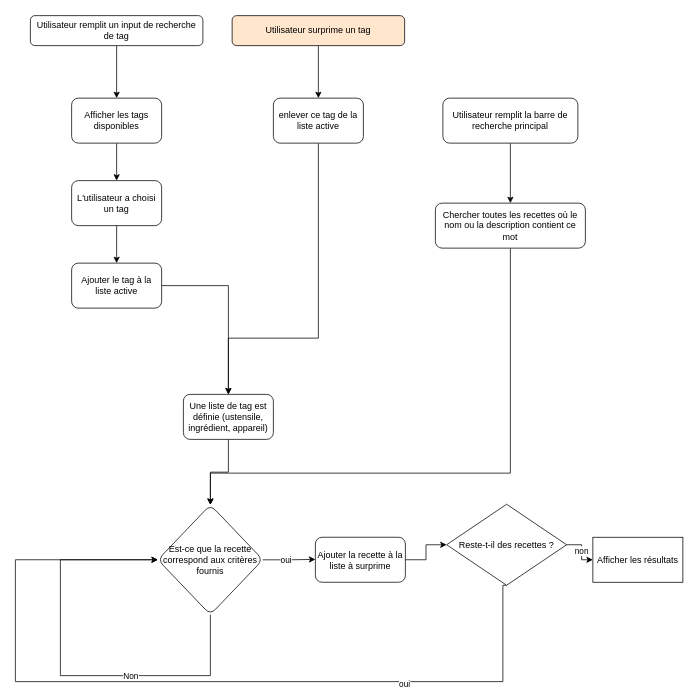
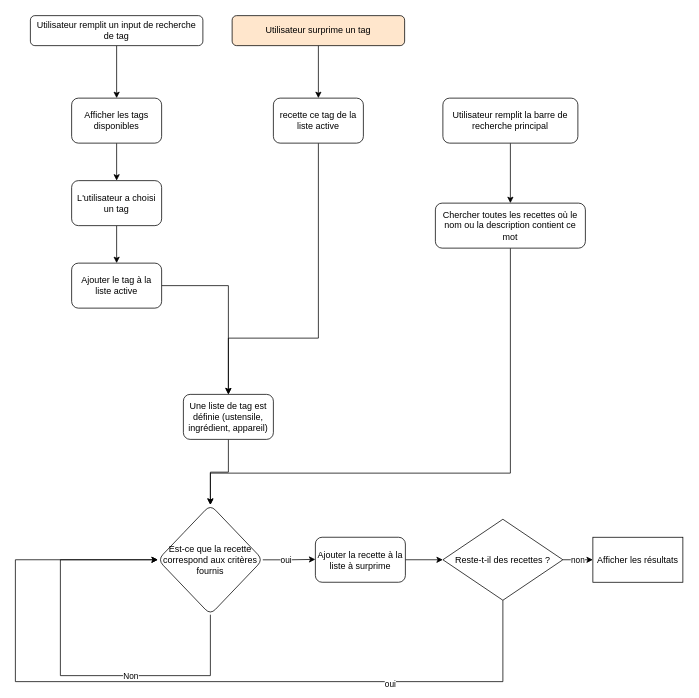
(318, 120) -> (318, 120)
(507, 545) -> (503, 560)
